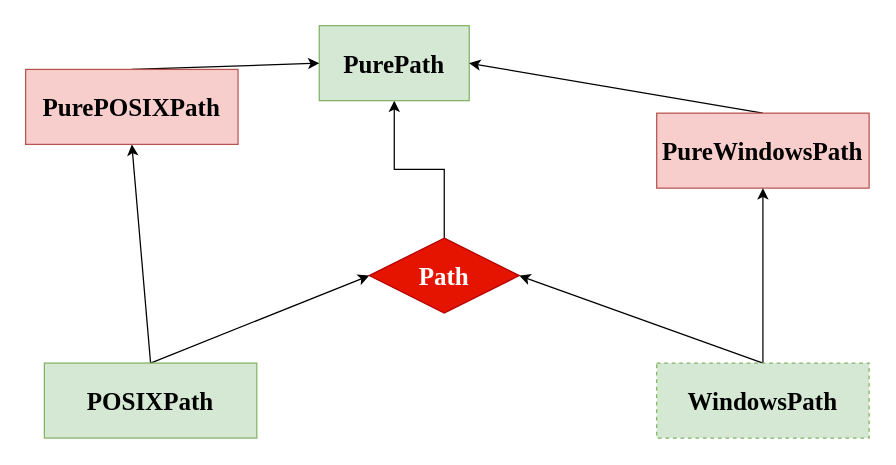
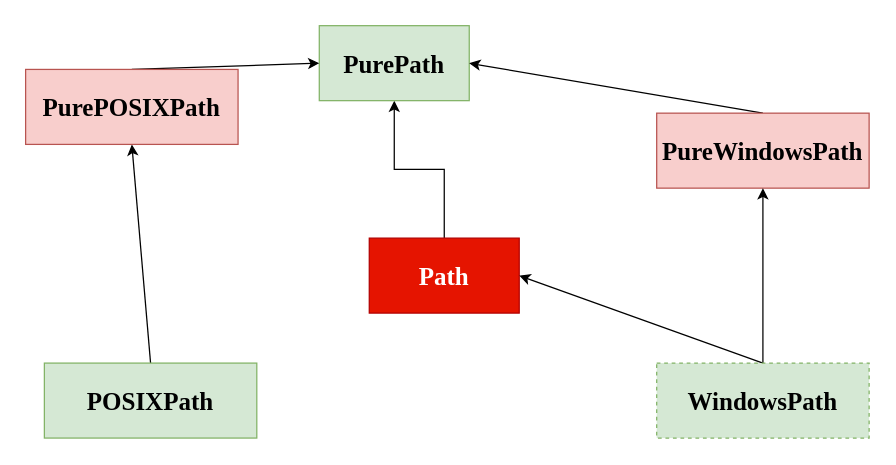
(444, 276) -> (444, 276)
(257, 321) -> none
